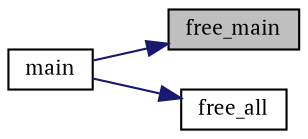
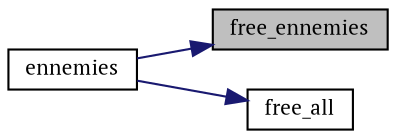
(234, 29) -> (300, 29)
(51, 70) -> (73, 70)
